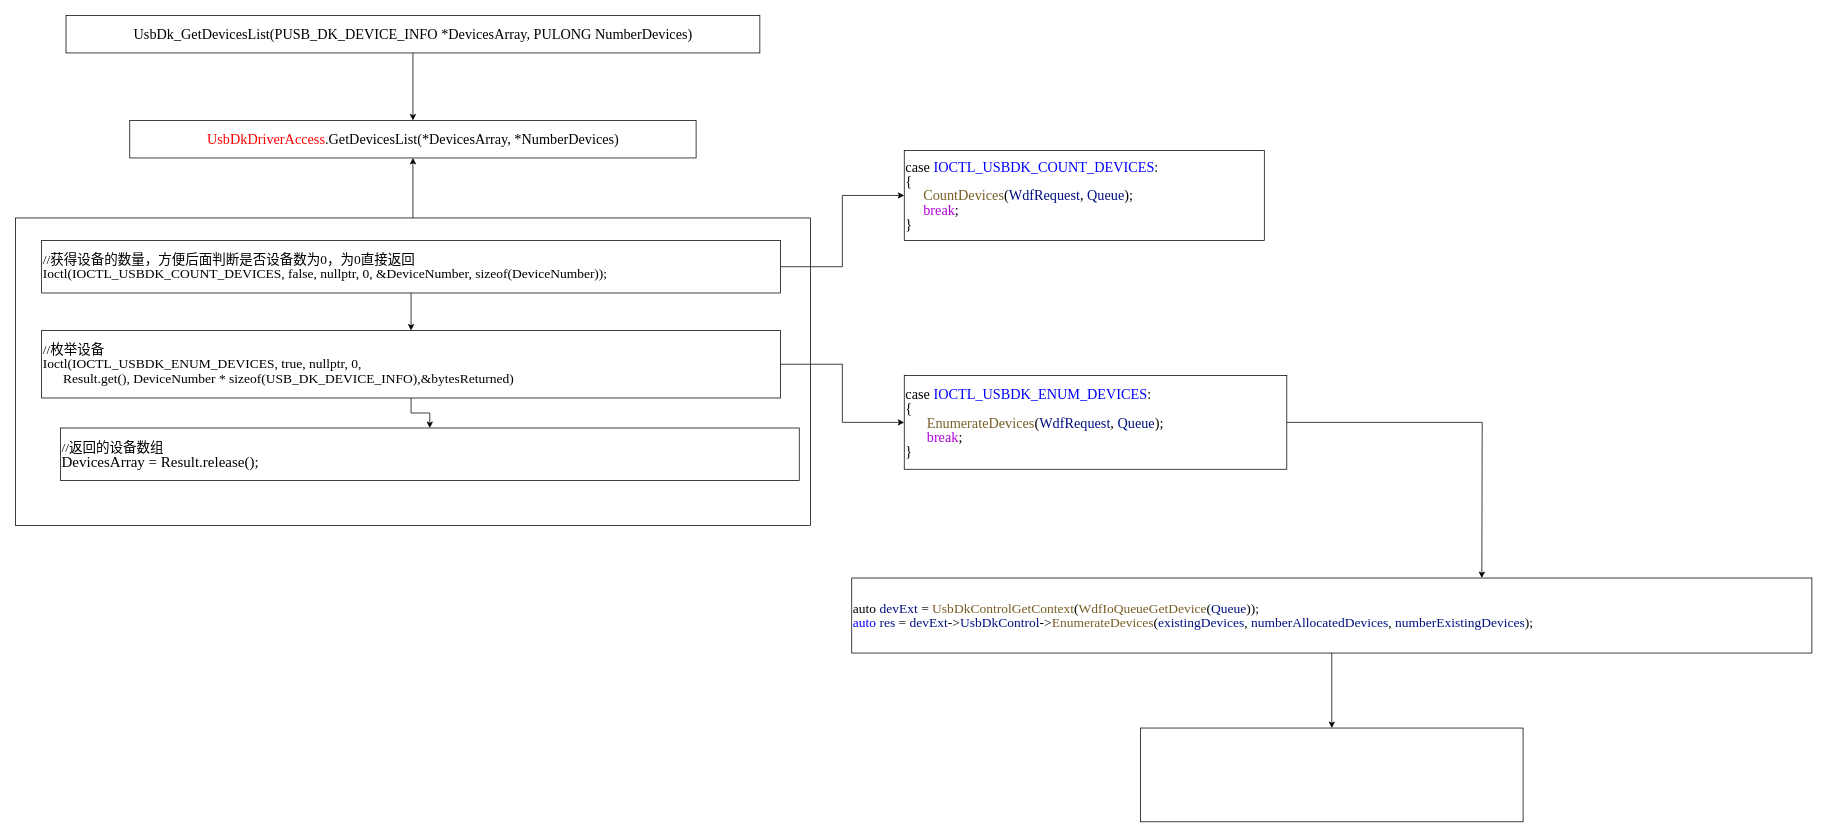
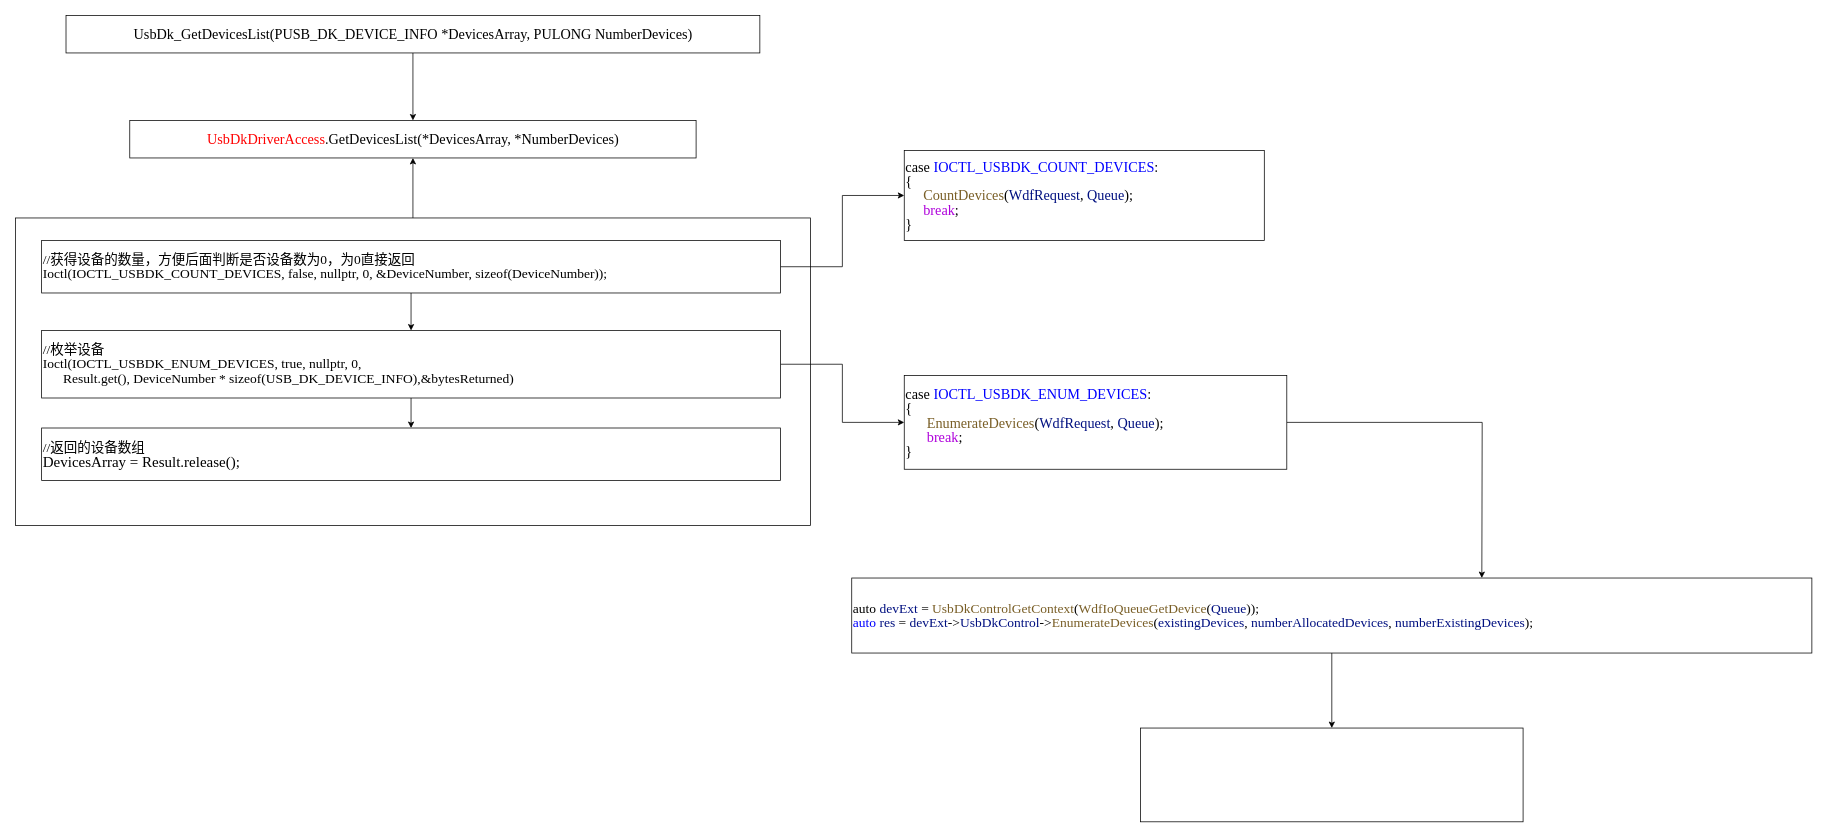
(430, 454) -> (411, 454)
